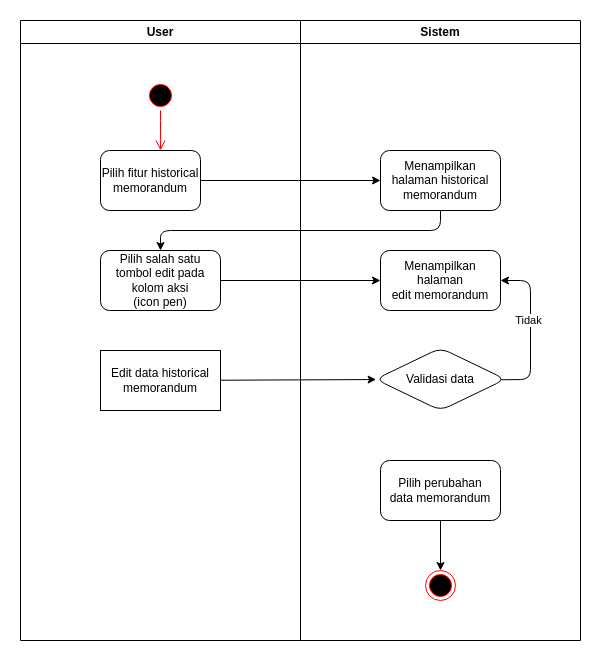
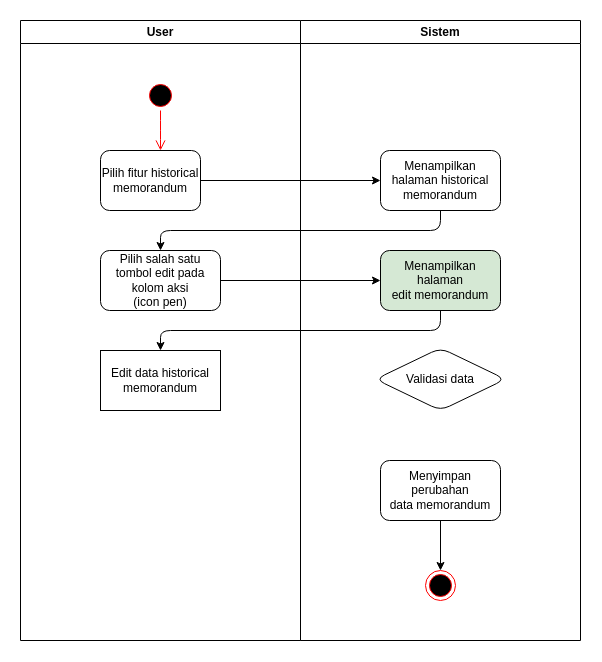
(441, 281) -> (441, 281)
none -> (303, 331)
(531, 334) -> none
(295, 380) -> none
(441, 491) -> (441, 491)
